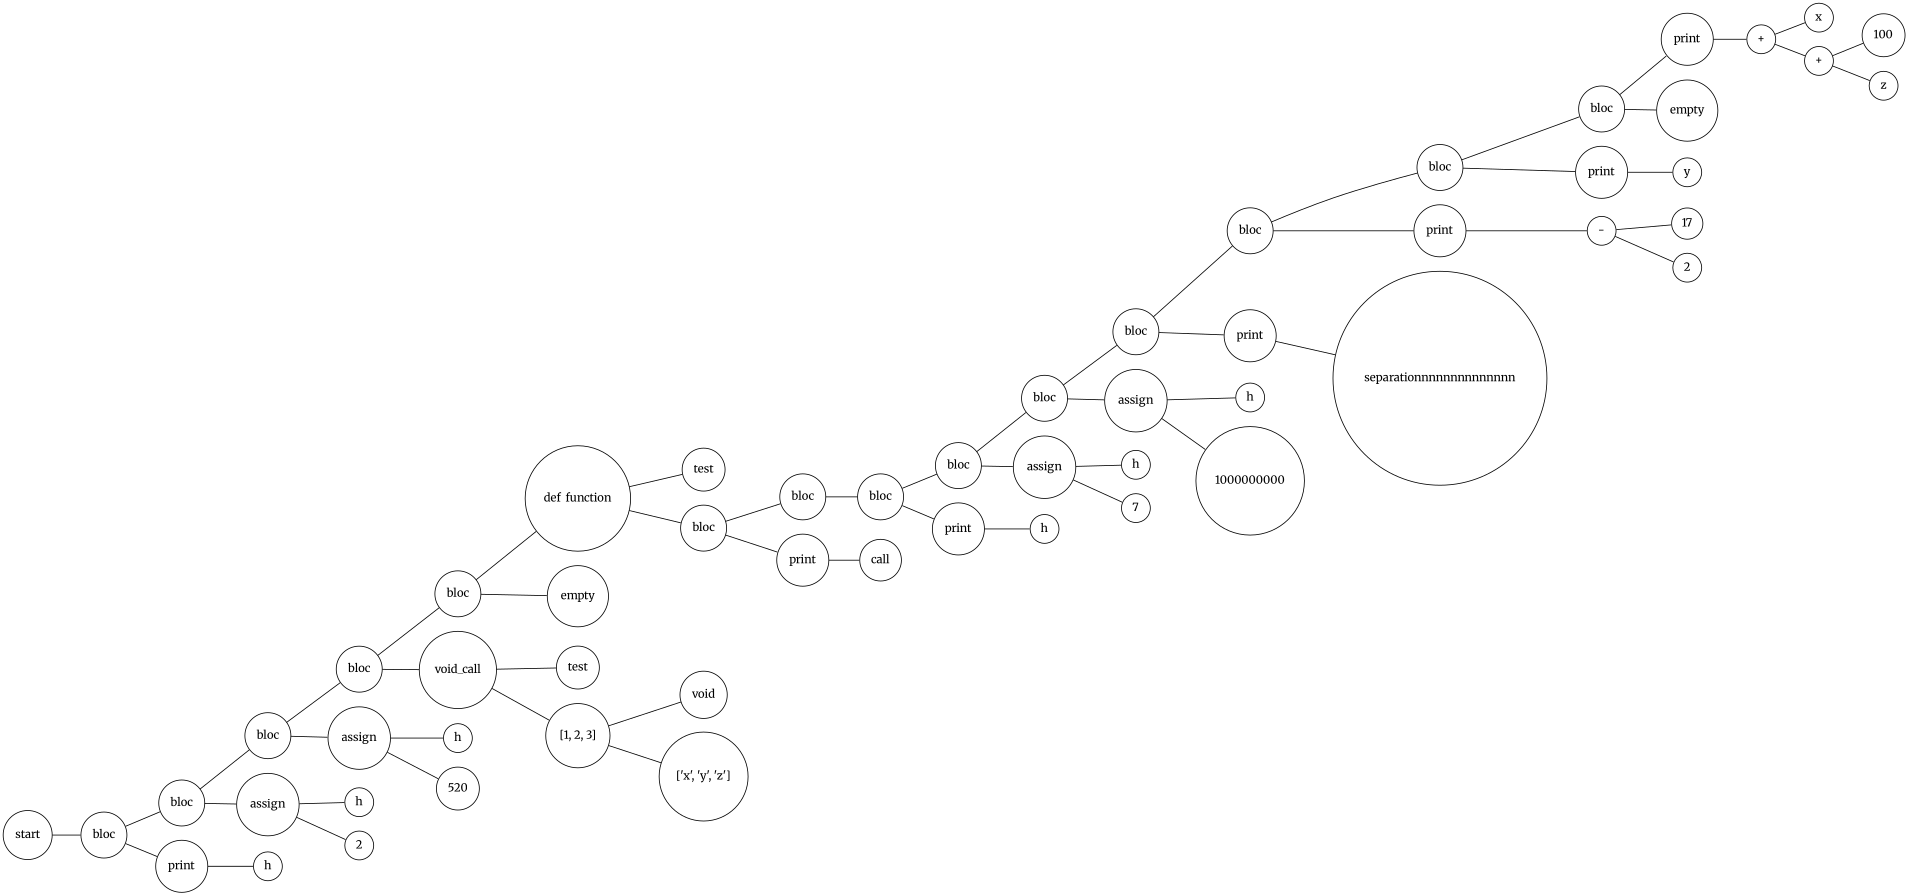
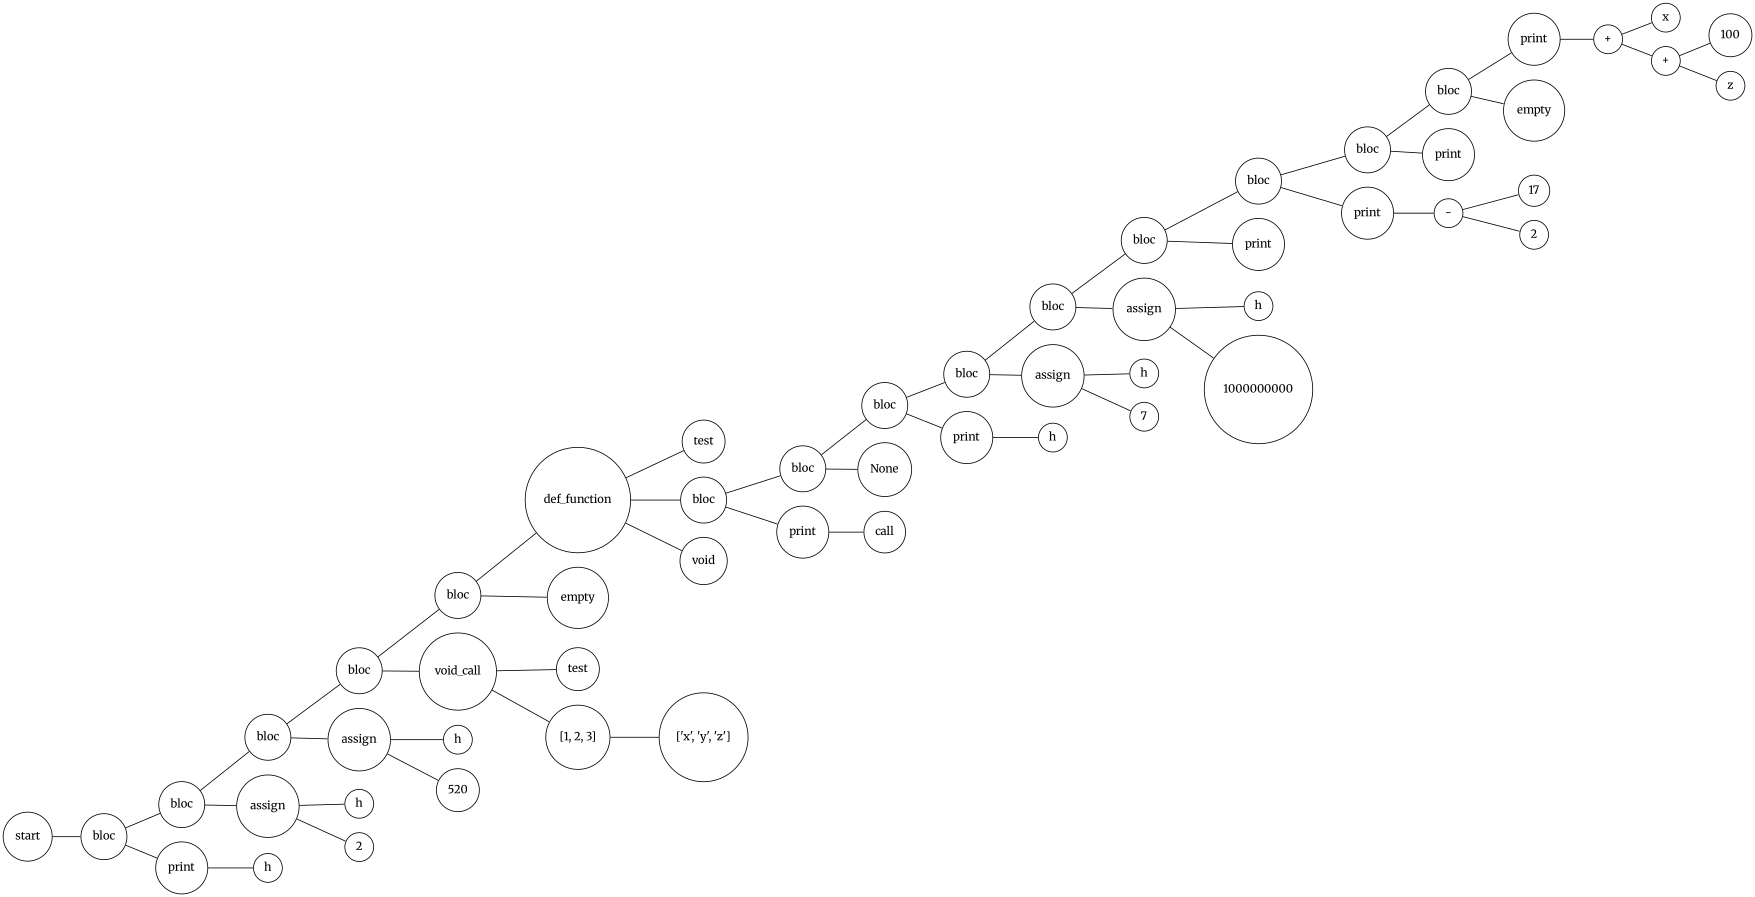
(1687, 172) -> none
(1440, 378) -> none
none -> (885, 470)
(645, 714) -> (654, 537)
